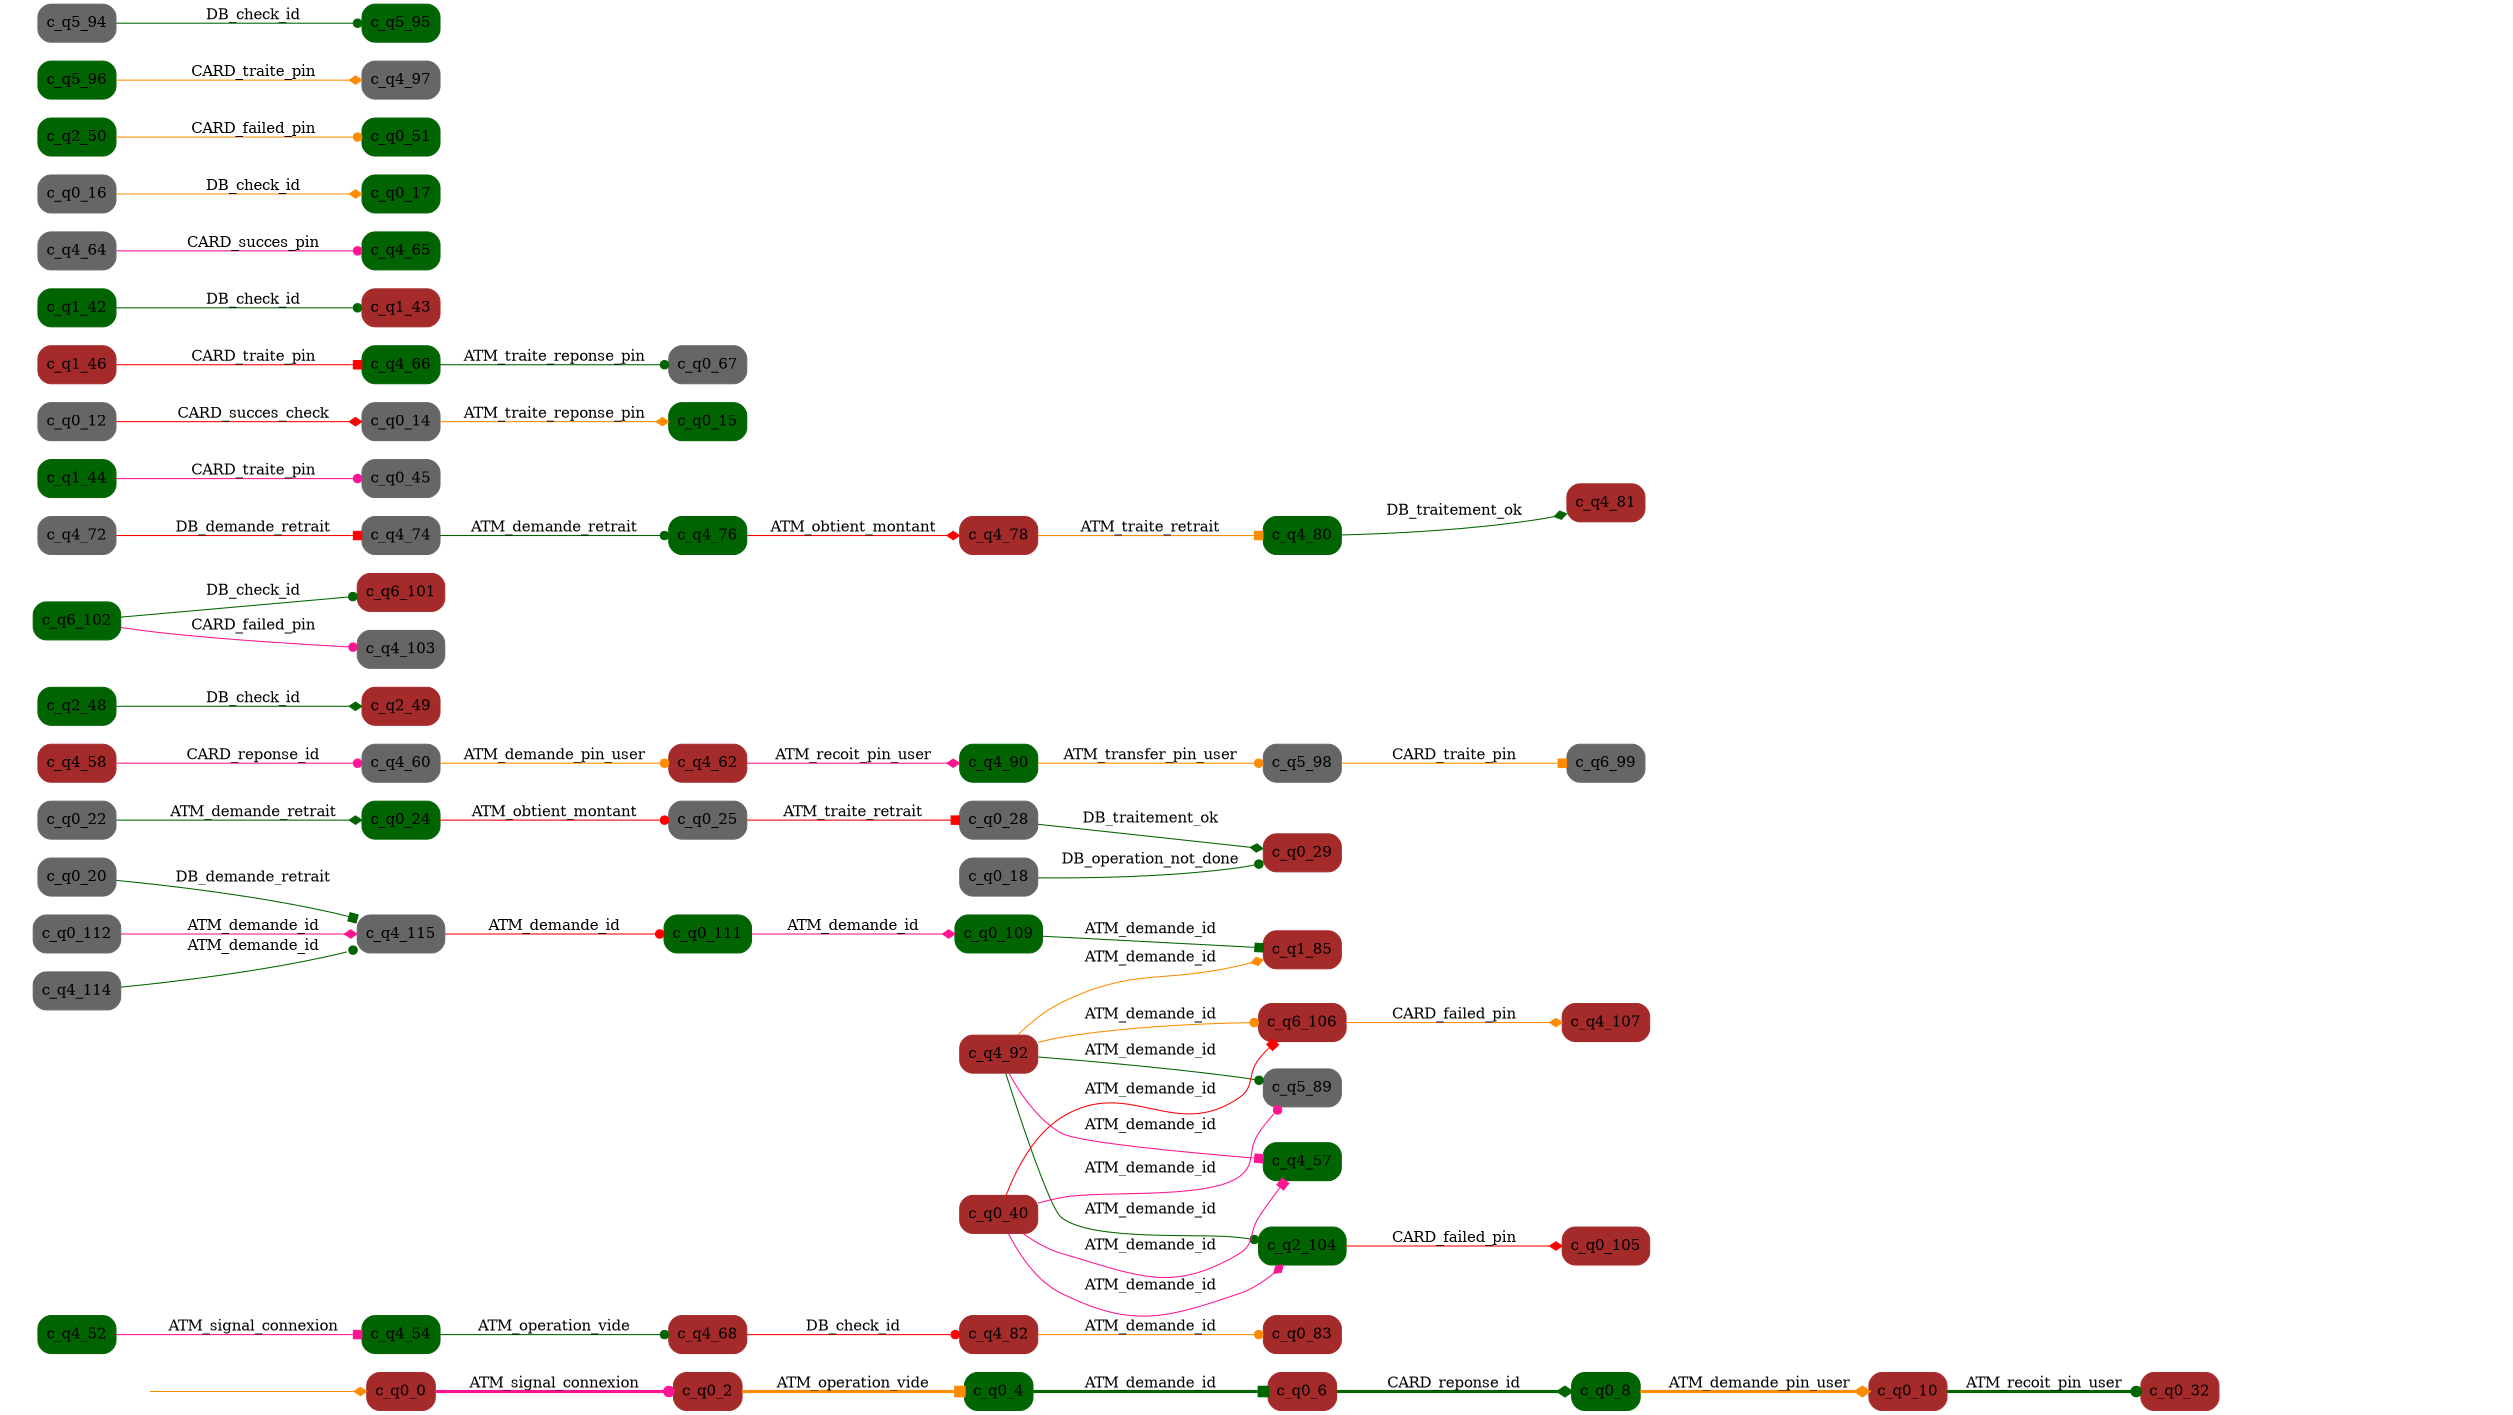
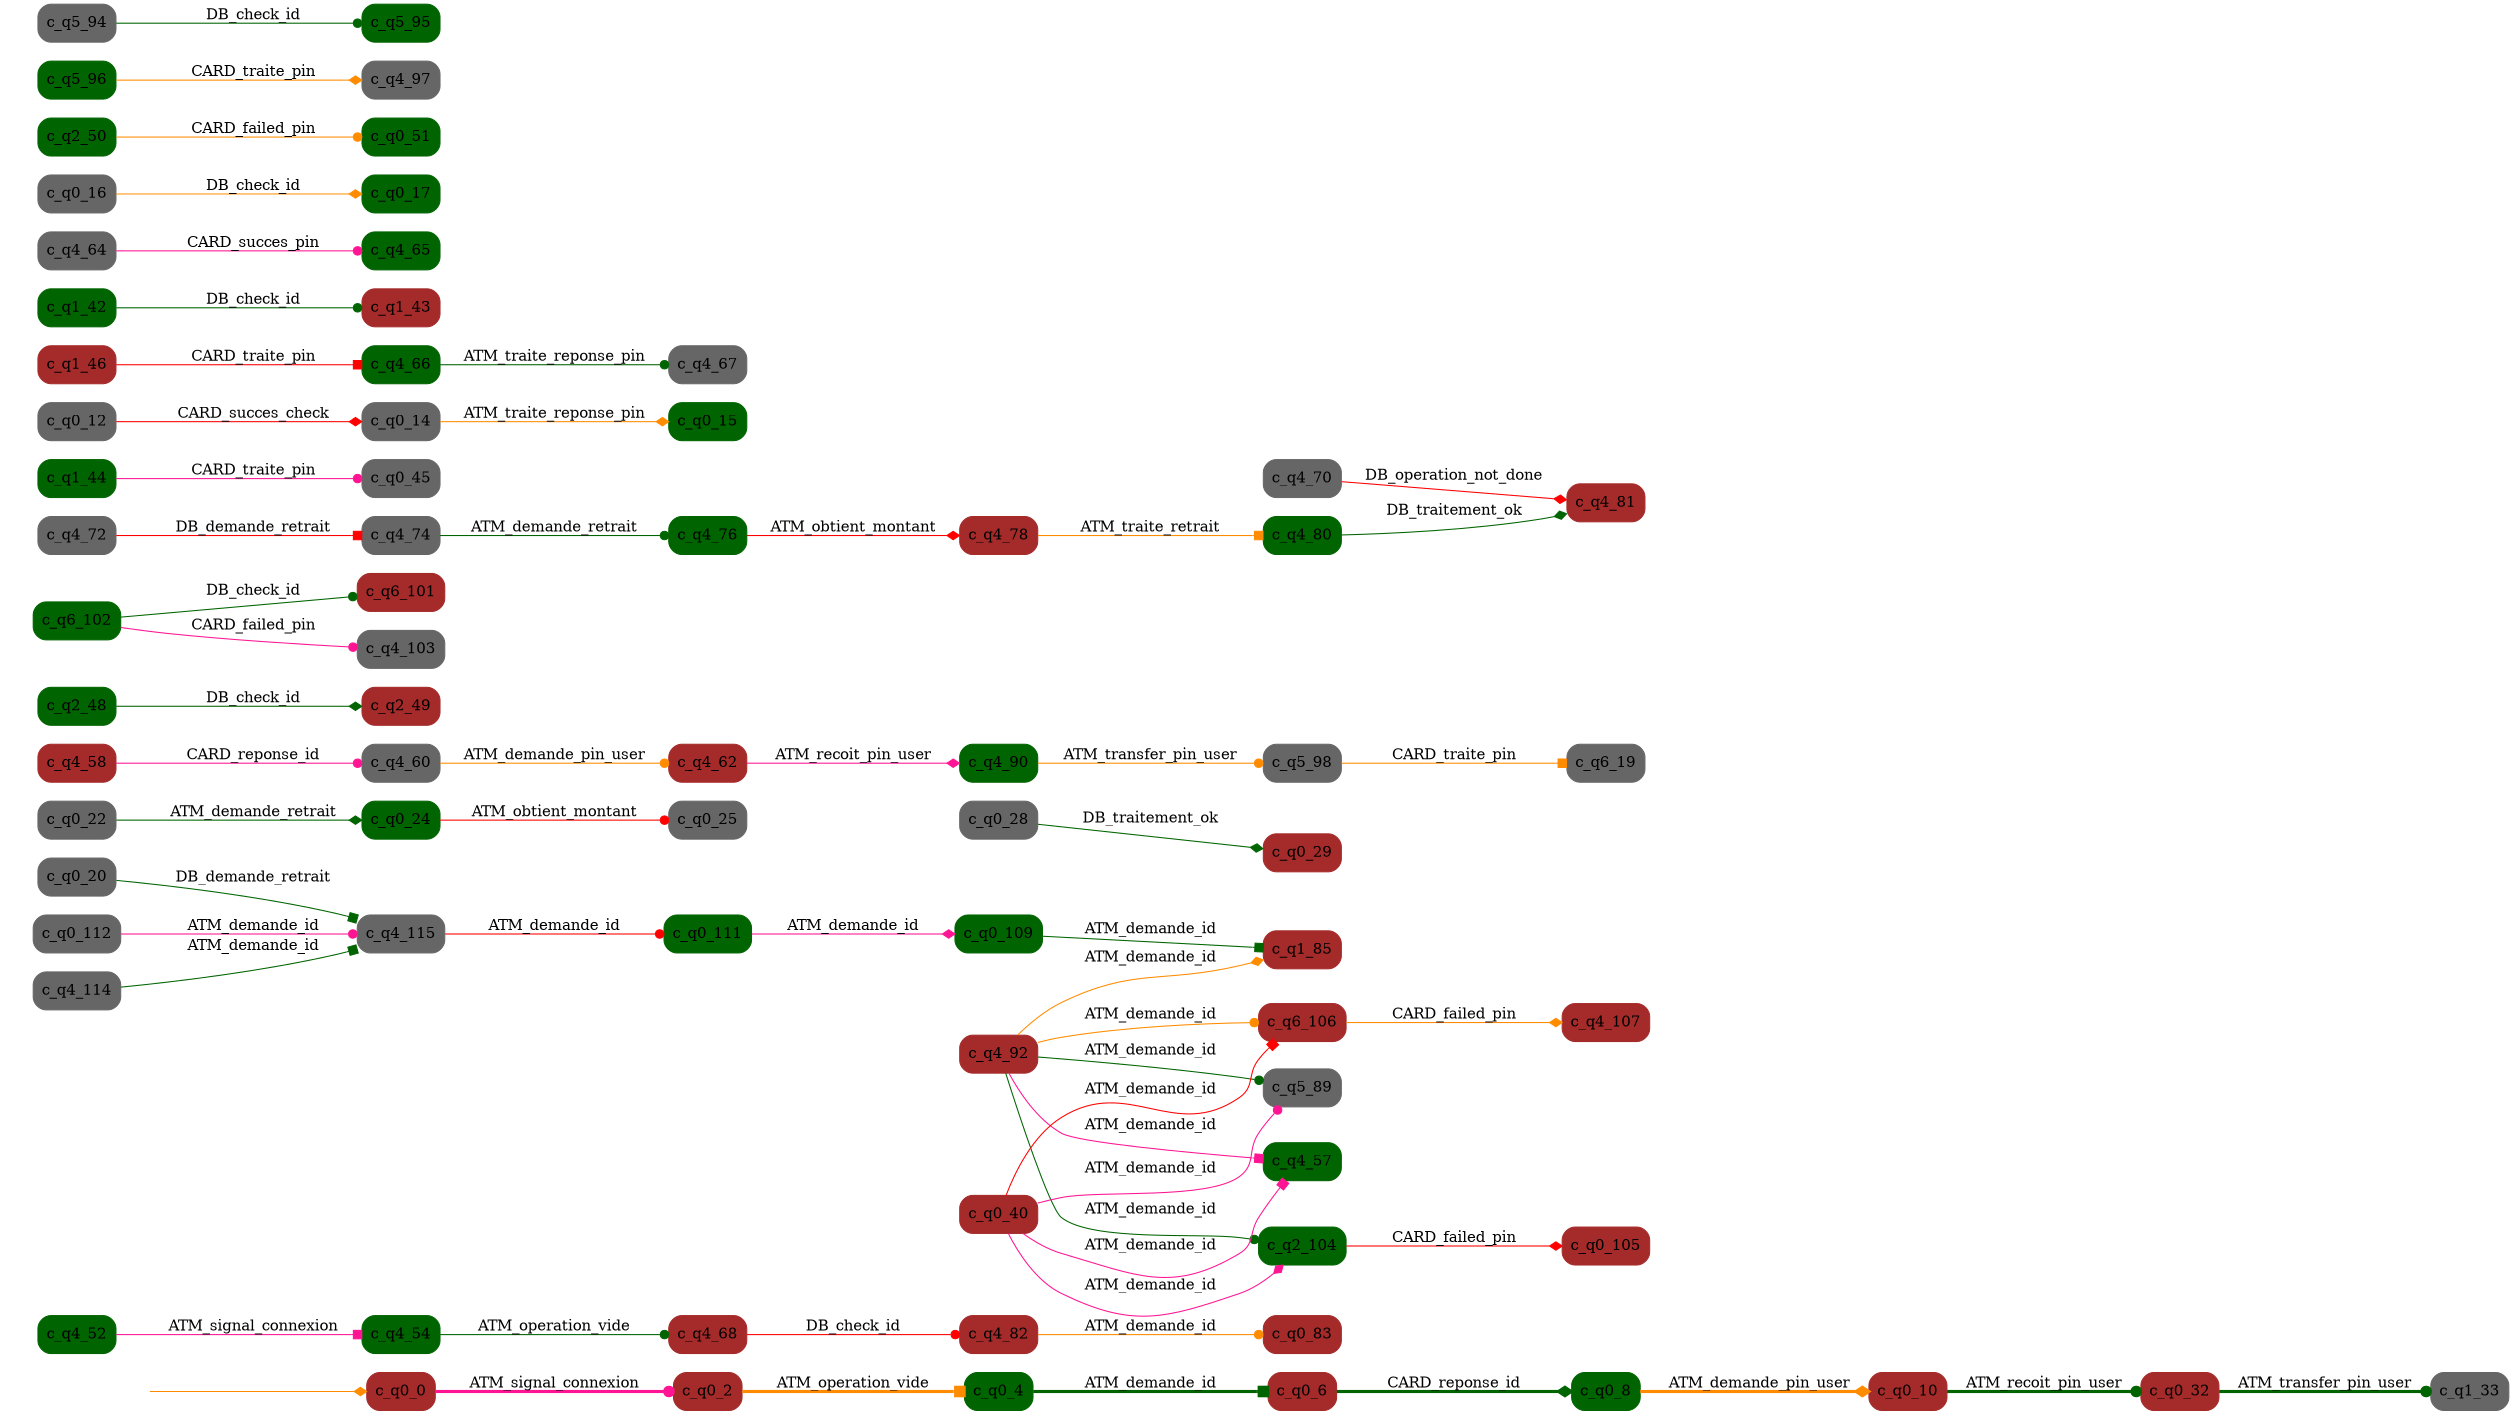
(708, 365) -> (708, 365)
none -> (1302, 479)
(1606, 763) -> (1606, 763)
(848, 820) -> none
(999, 877) -> none
(235, 934) -> (235, 934)
(234, 973) -> (234, 973)
none -> (2470, 1392)
